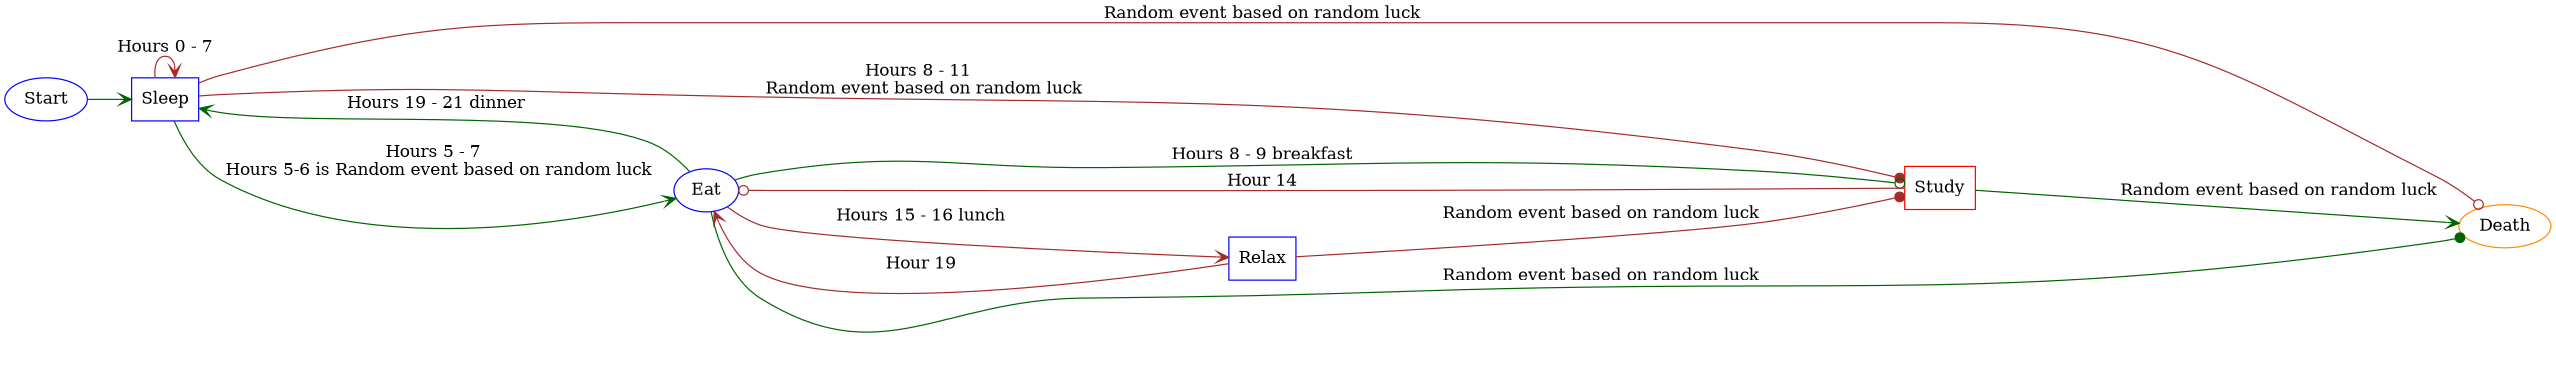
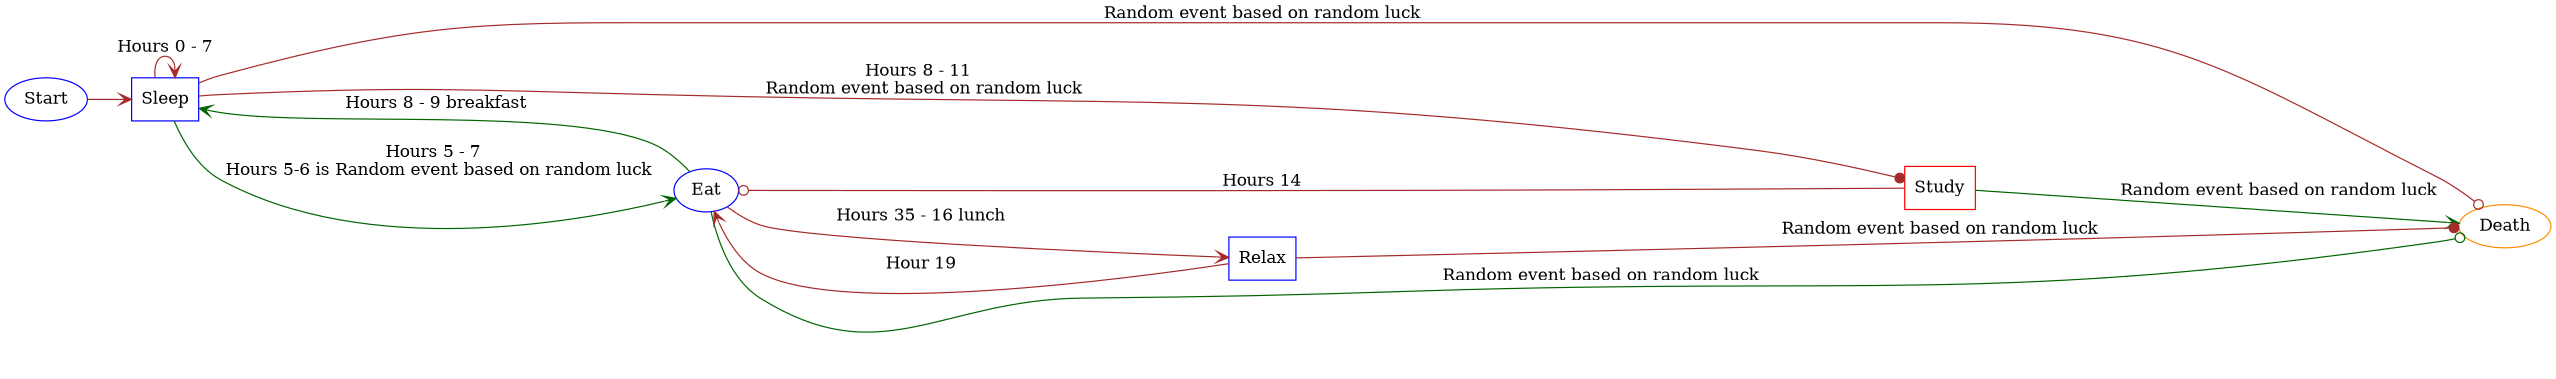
(103, 99) -> (103, 99)
(436, 104) -> (436, 104)
(1314, 165) -> none
(1262, 181) -> (1262, 181)
(921, 216) -> (921, 216)
(1597, 237) -> (1873, 244)
(1553, 288) -> (1553, 288)
